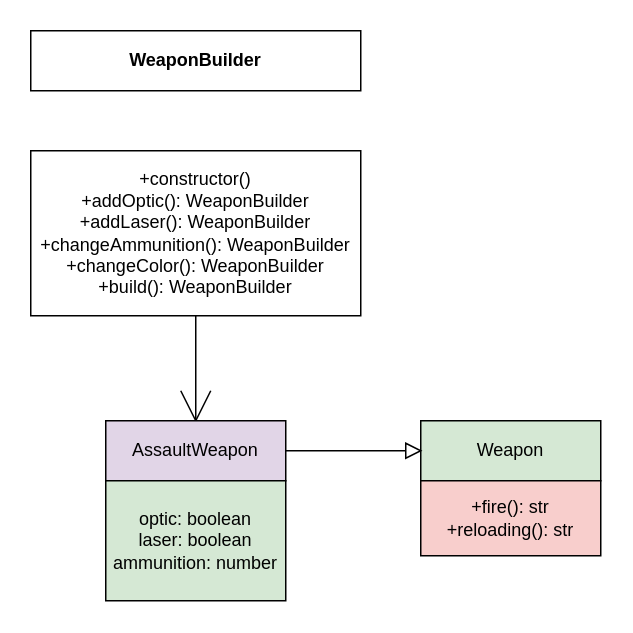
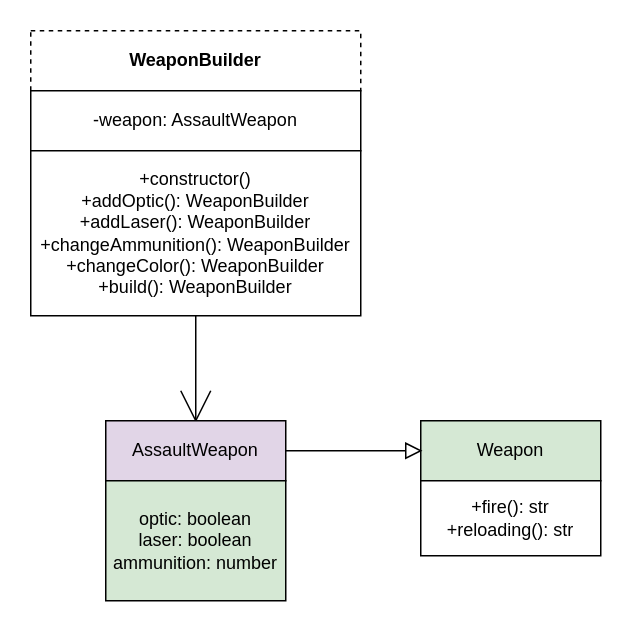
(196, 61) -> (196, 61)
none -> (196, 121)
(511, 518) -> (511, 518)
